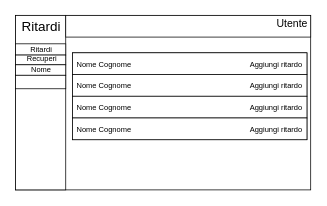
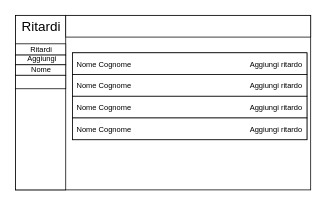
(292, 23) -> none
(42, 59) -> (42, 59)
